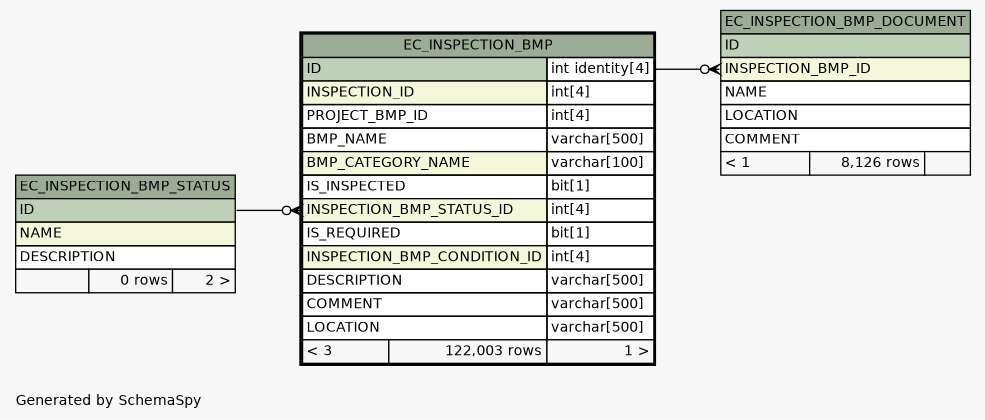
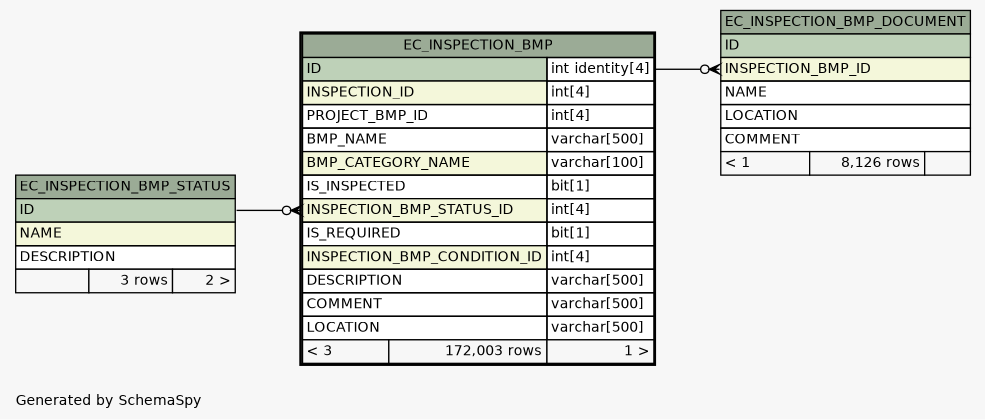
(144, 280) -> (144, 280)
(494, 351) -> (494, 351)
